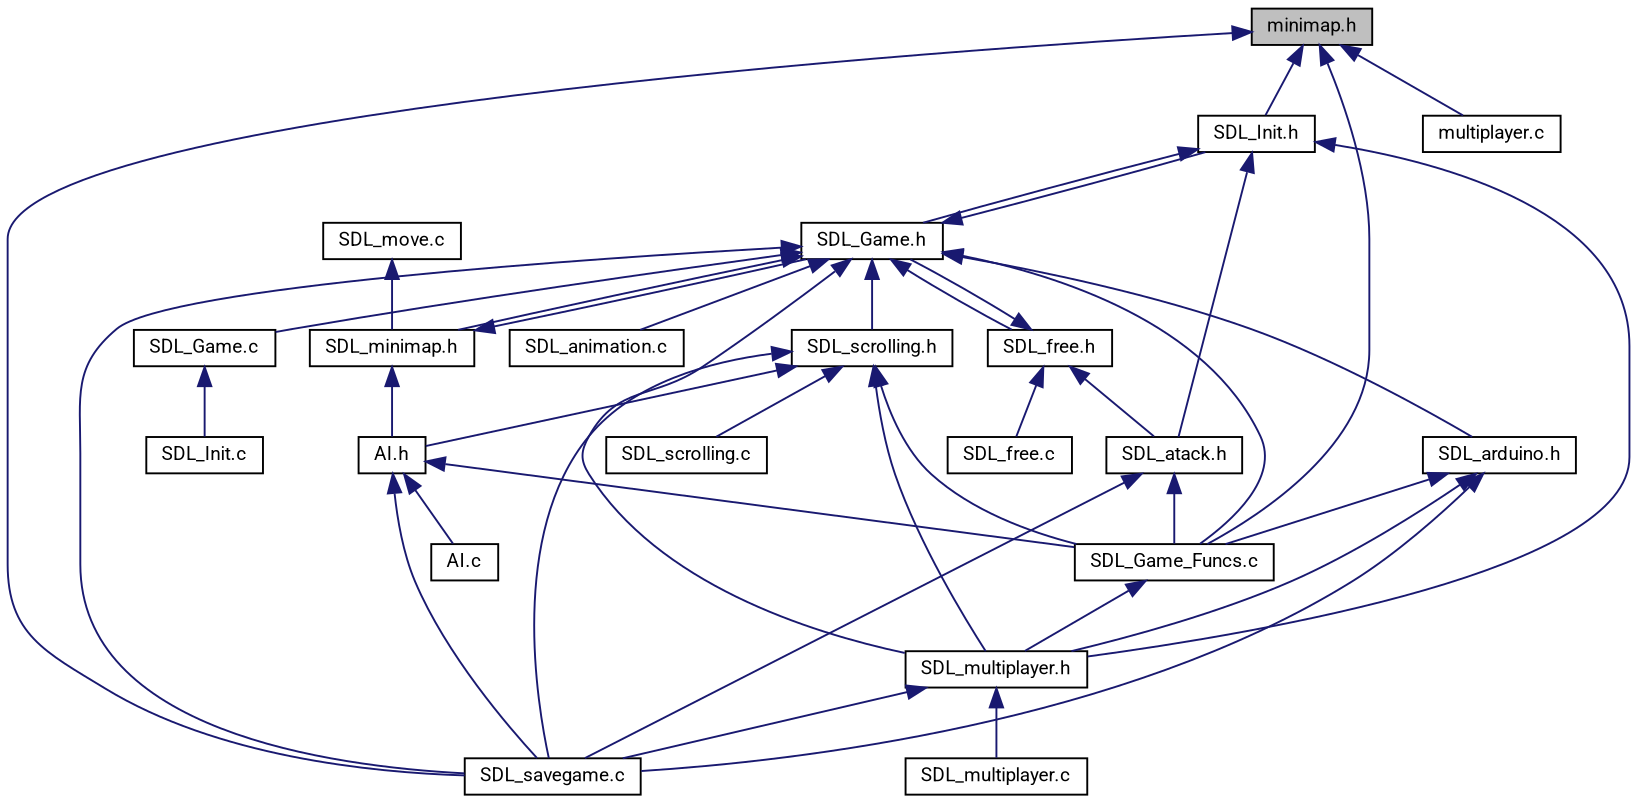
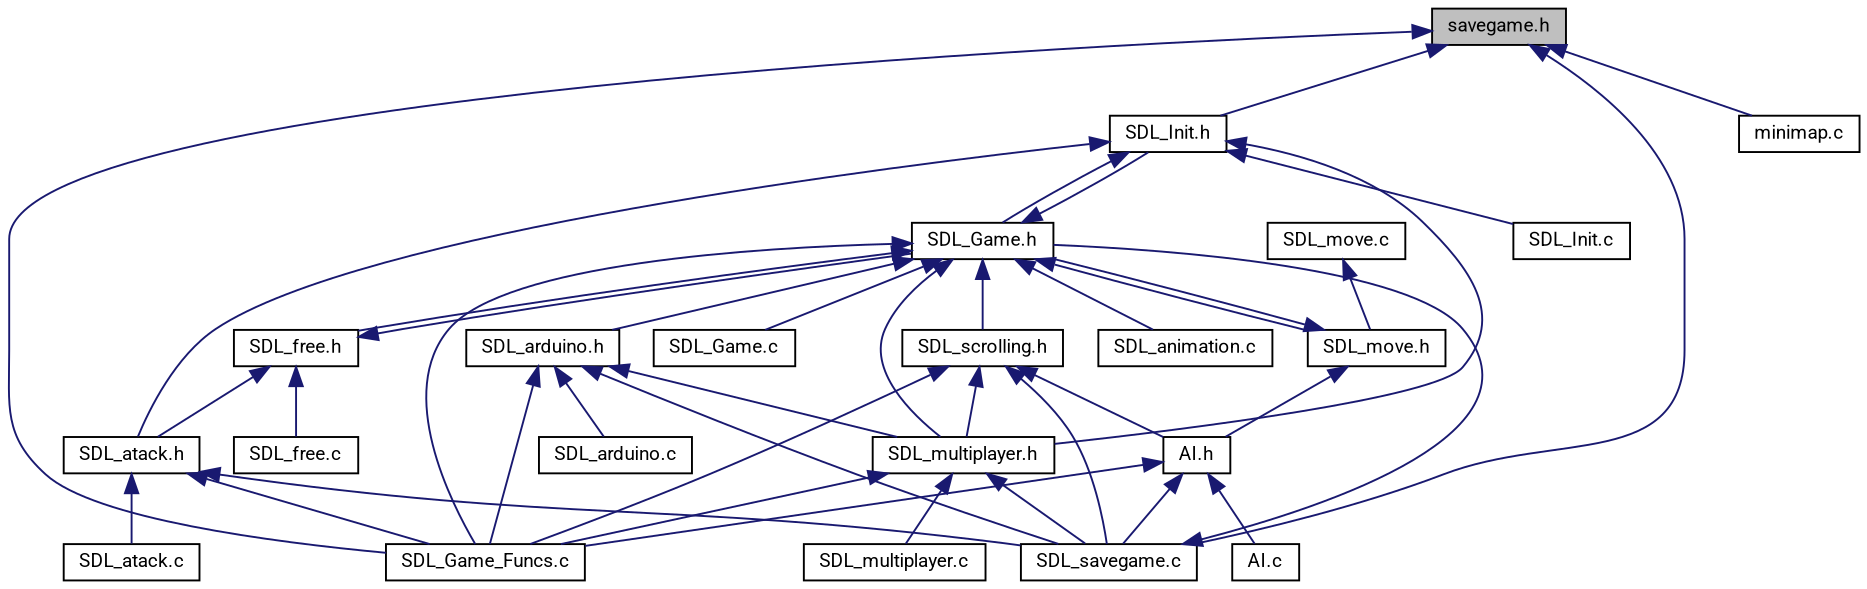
(1312, 27) -> (1499, 27)
(1492, 134) -> (1799, 134)
(98, 348) -> (1450, 319)
(392, 348) -> (1377, 348)
(205, 412) -> (1413, 198)
none -> (615, 455)
(687, 455) -> none
none -> (132, 562)
(1077, 621) -> (738, 506)
